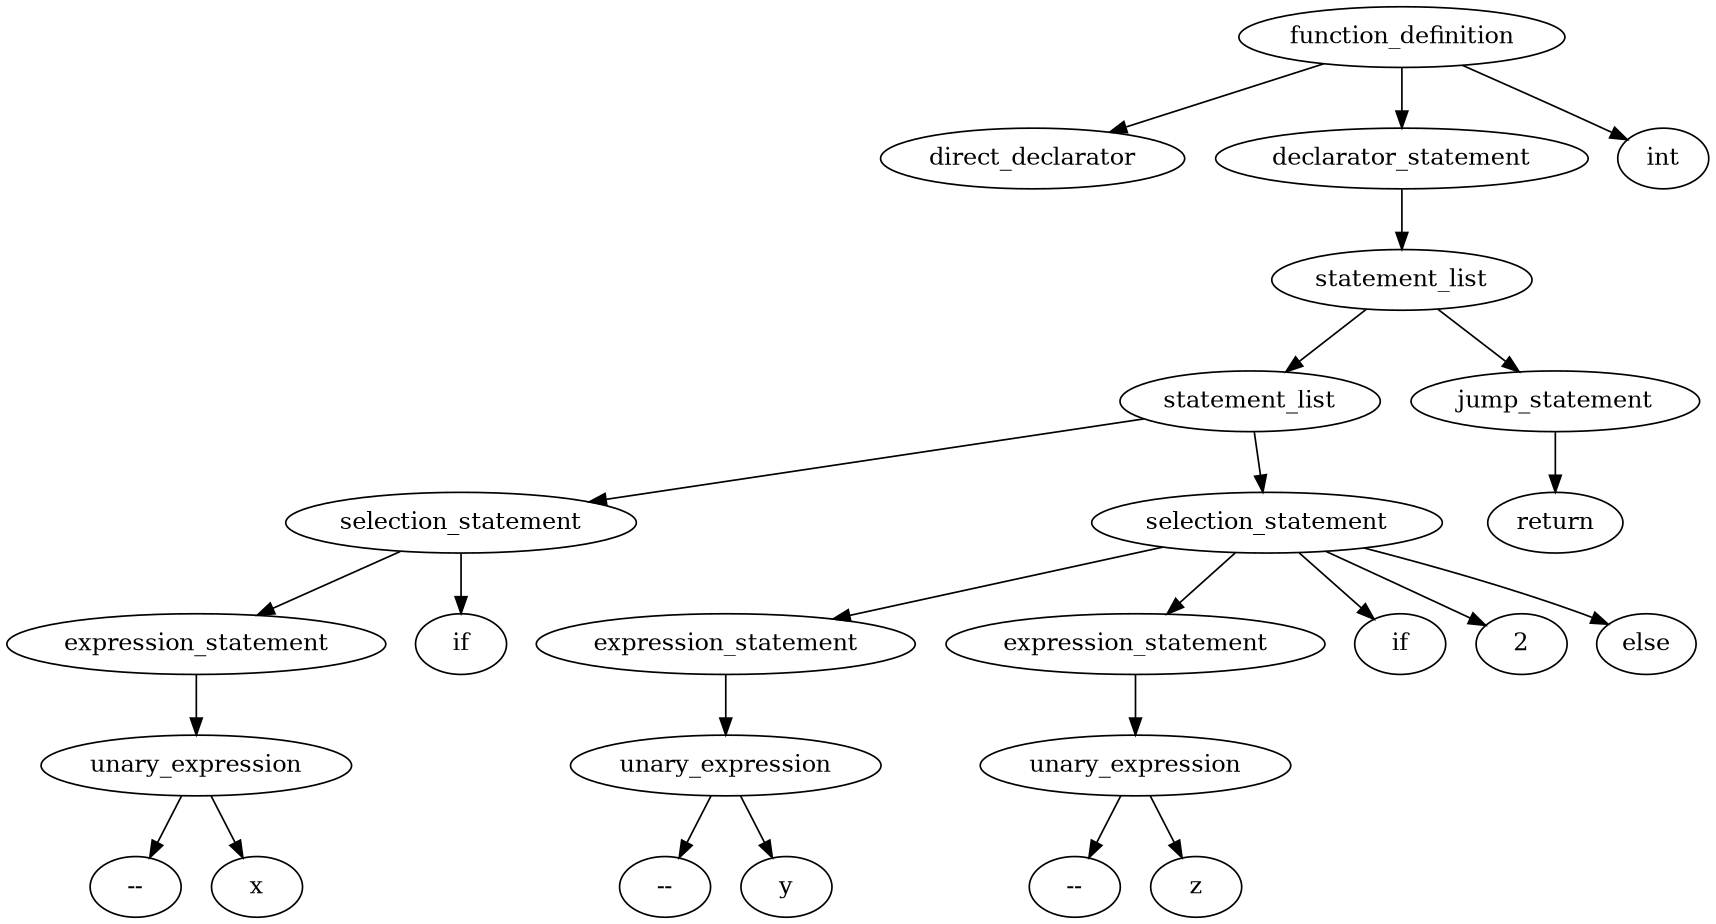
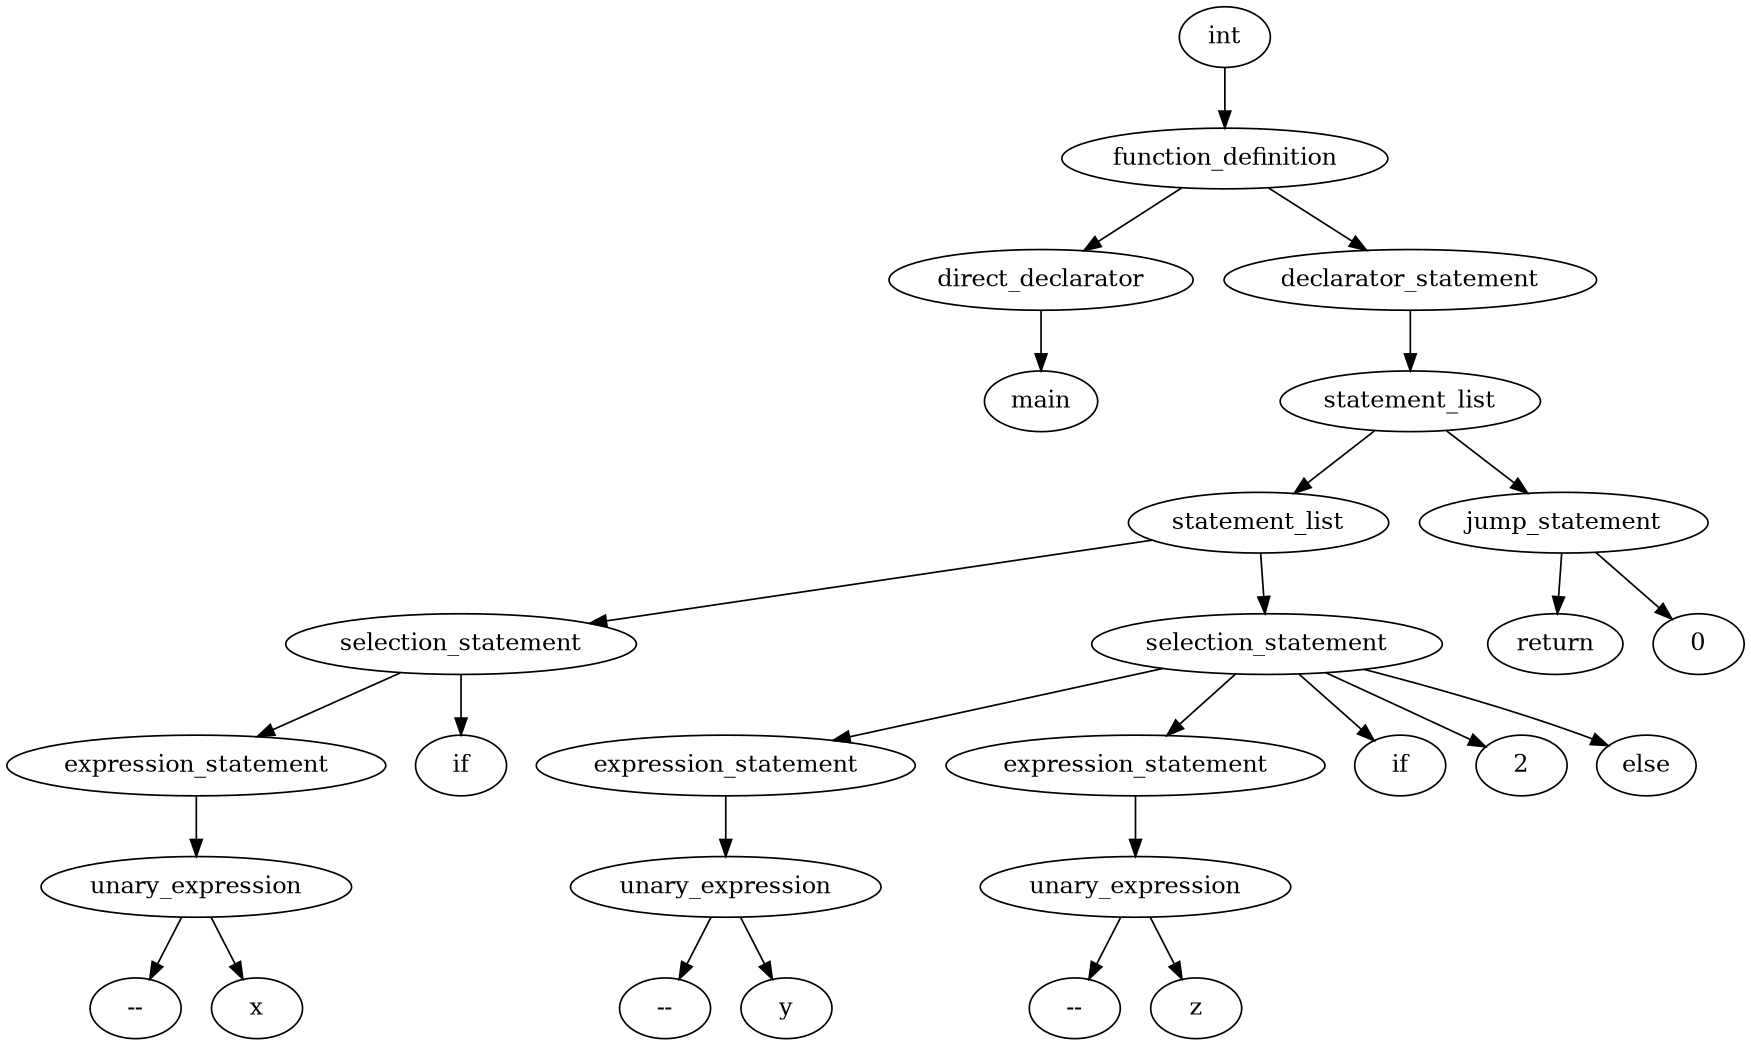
(1537, 99) -> (1225, 90)
none -> (1041, 401)
none -> (1699, 644)
